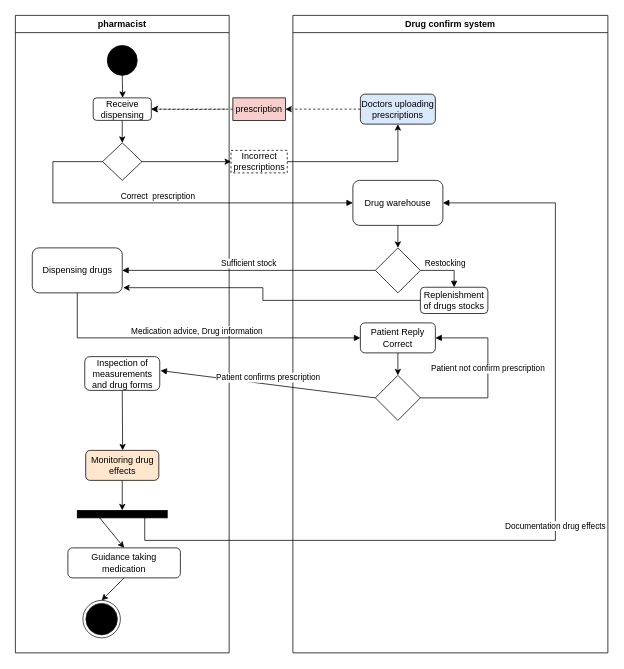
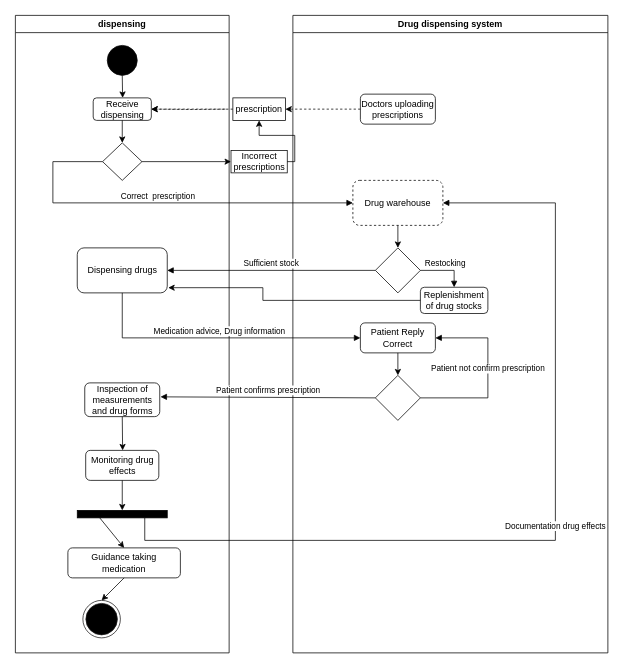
(122, 24) -> (122, 24)
(450, 24) -> (450, 24)
(259, 109) -> (259, 109)
(398, 109) -> (398, 109)
(259, 162) -> (259, 162)
(344, 162) -> (289, 135)
(398, 203) -> (398, 203)
(77, 270) -> (122, 270)
(454, 300) -> (454, 300)
(122, 374) -> (122, 400)
(122, 465) -> (122, 465)
